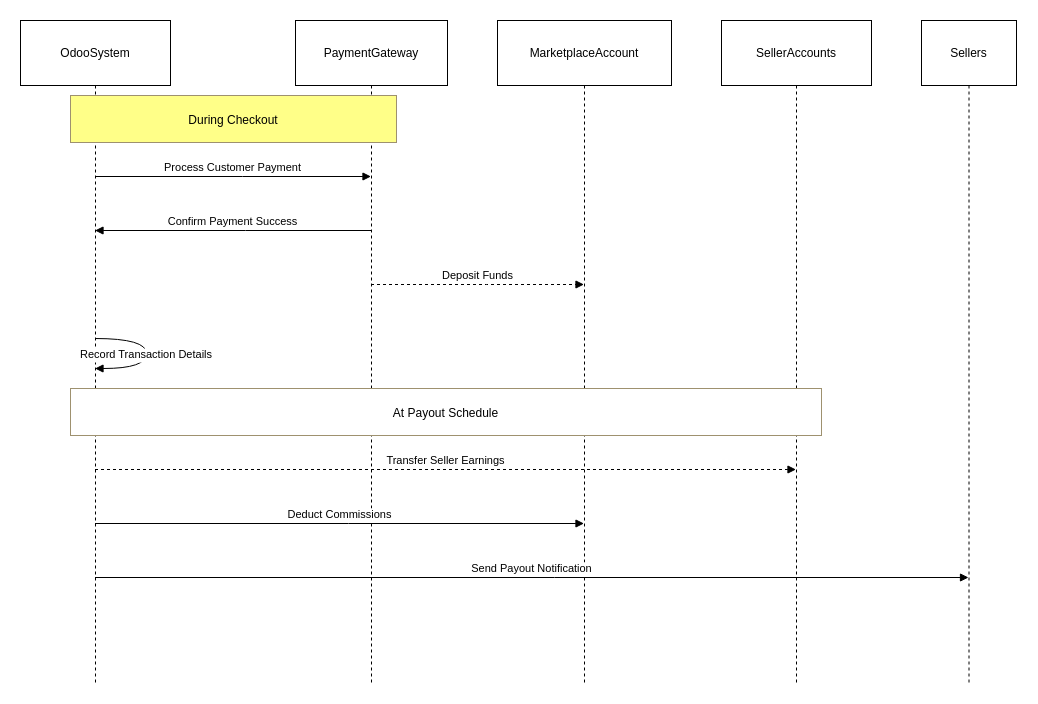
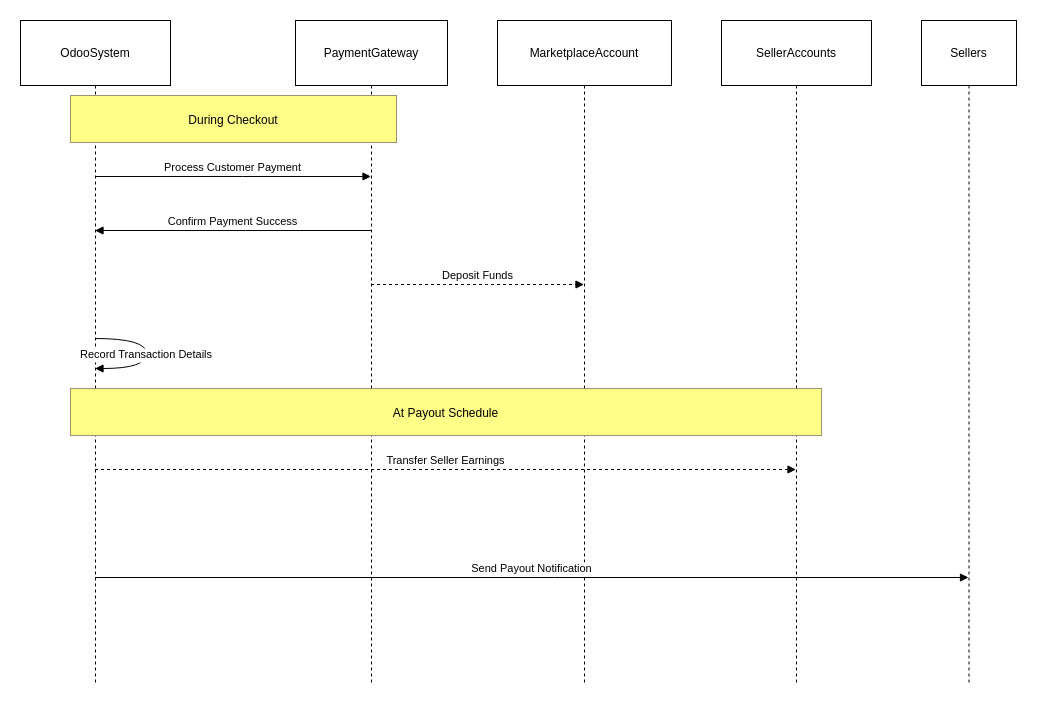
(446, 412) -> (446, 412)
(336, 524) -> none
